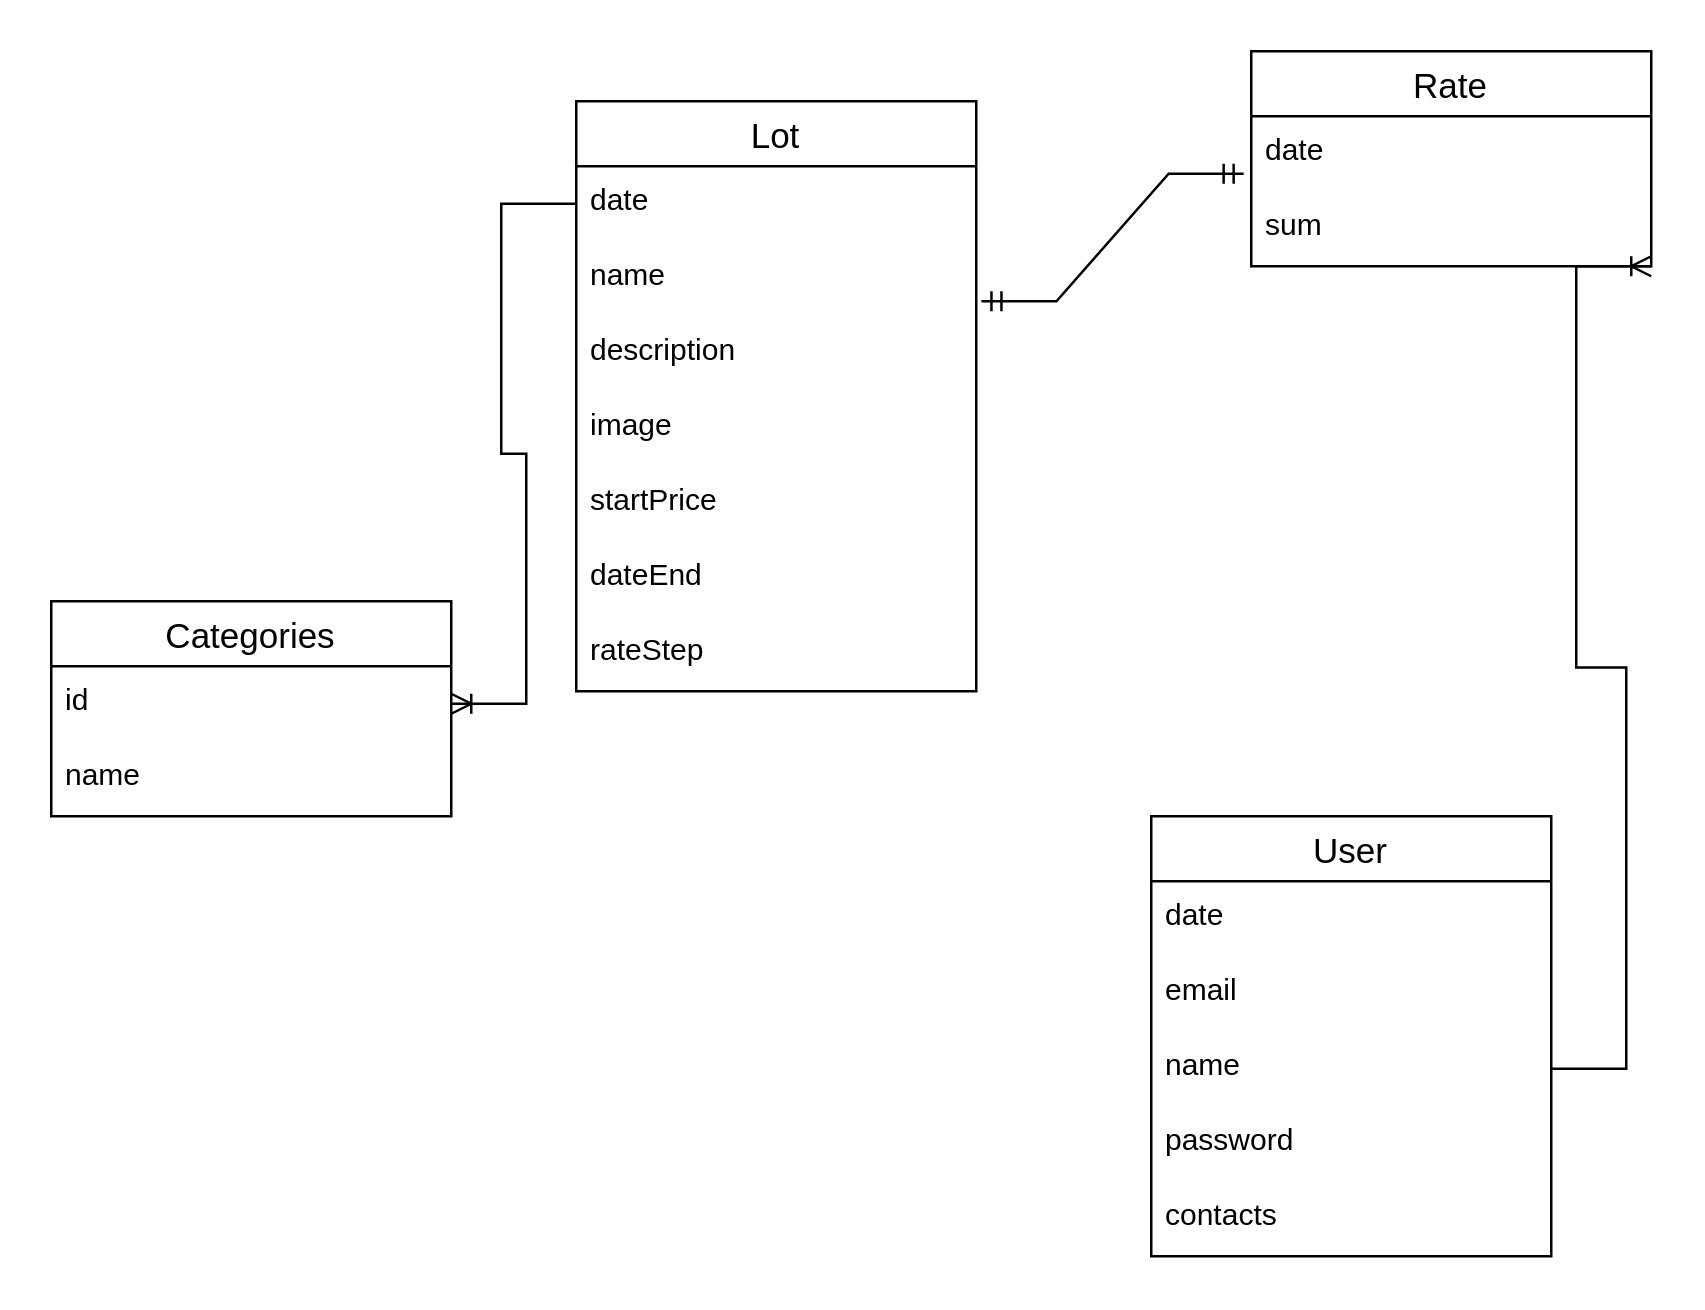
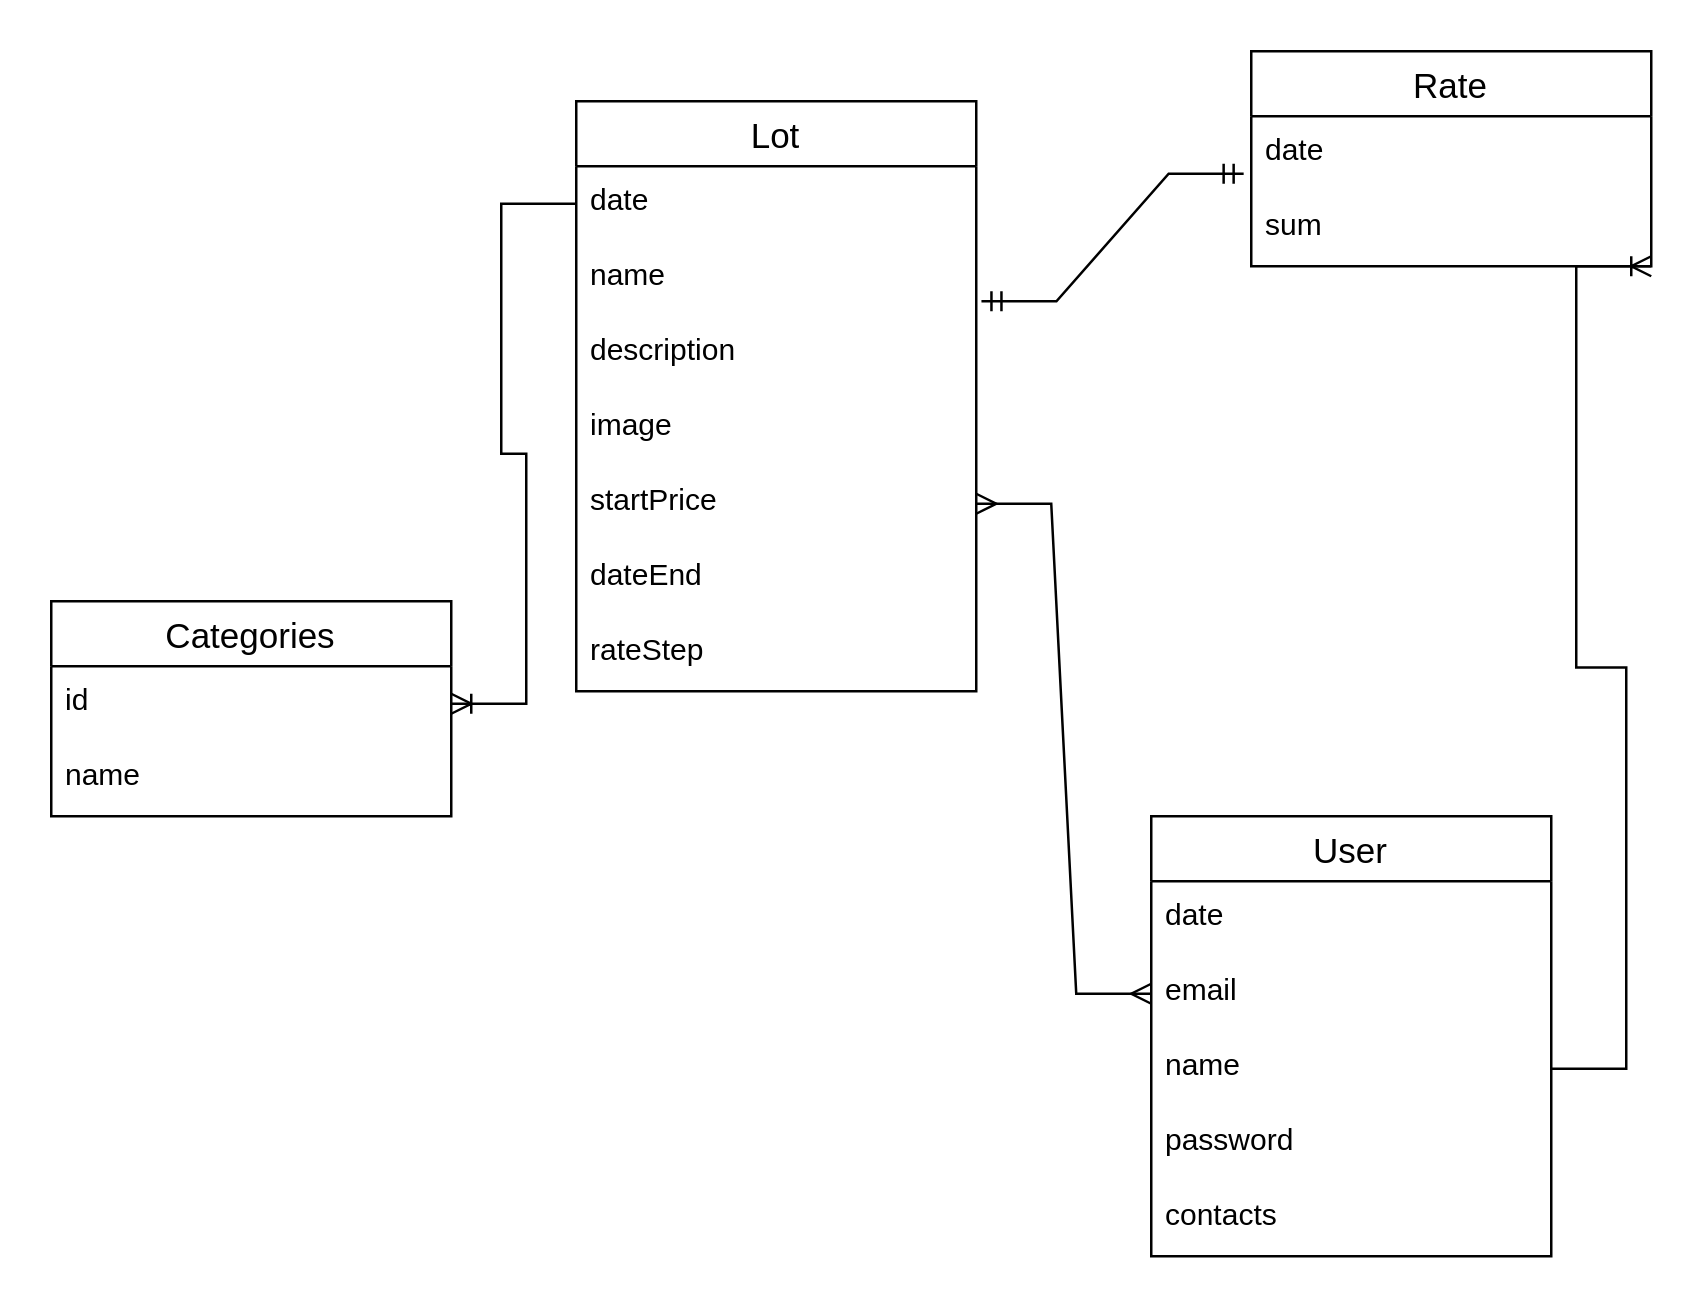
none -> (1064, 749)
